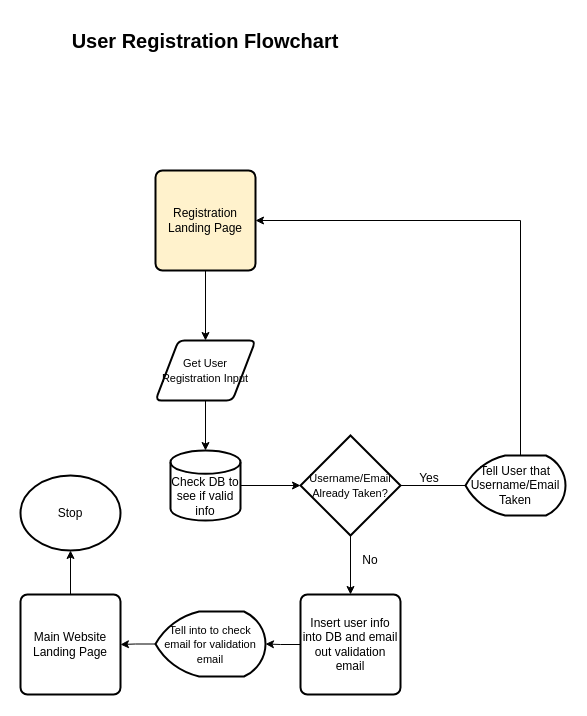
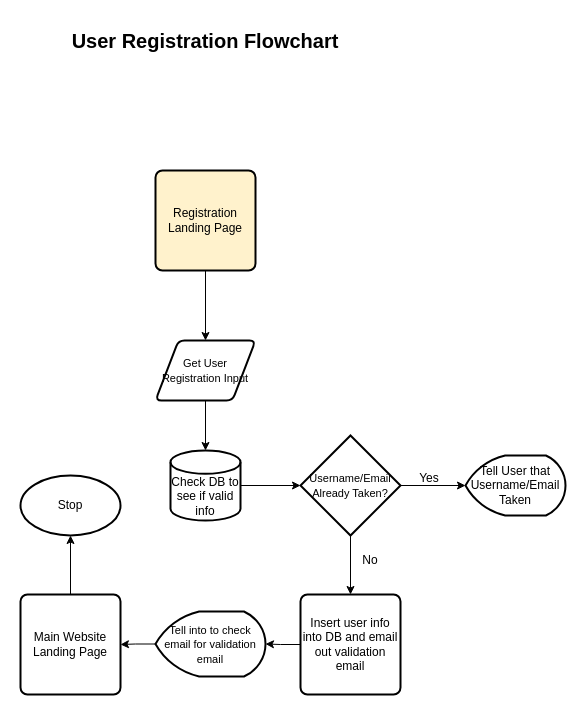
(508, 221) -> none
(460, 486) -> (457, 486)
(71, 513) -> (71, 506)
